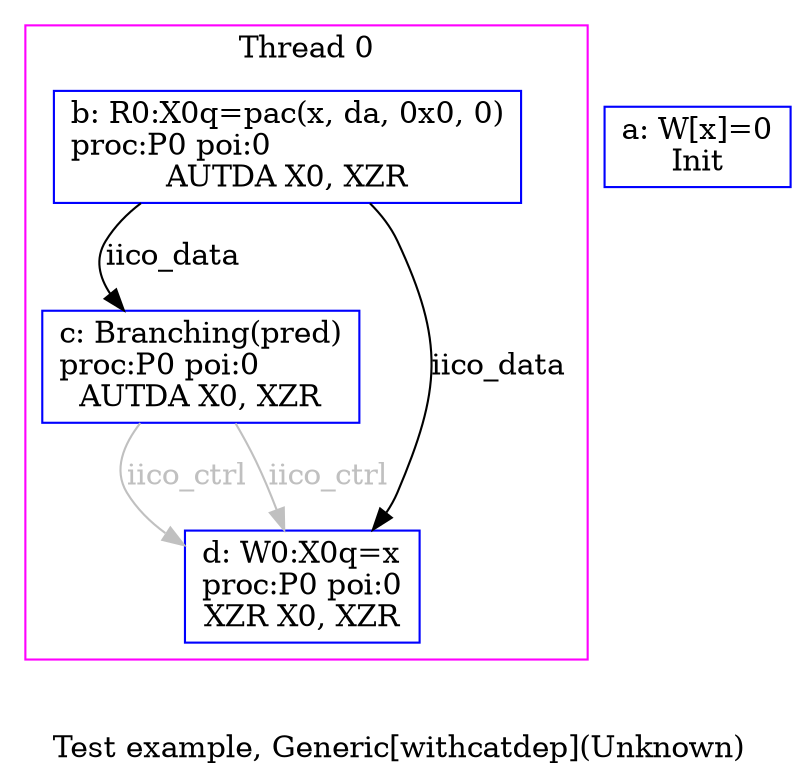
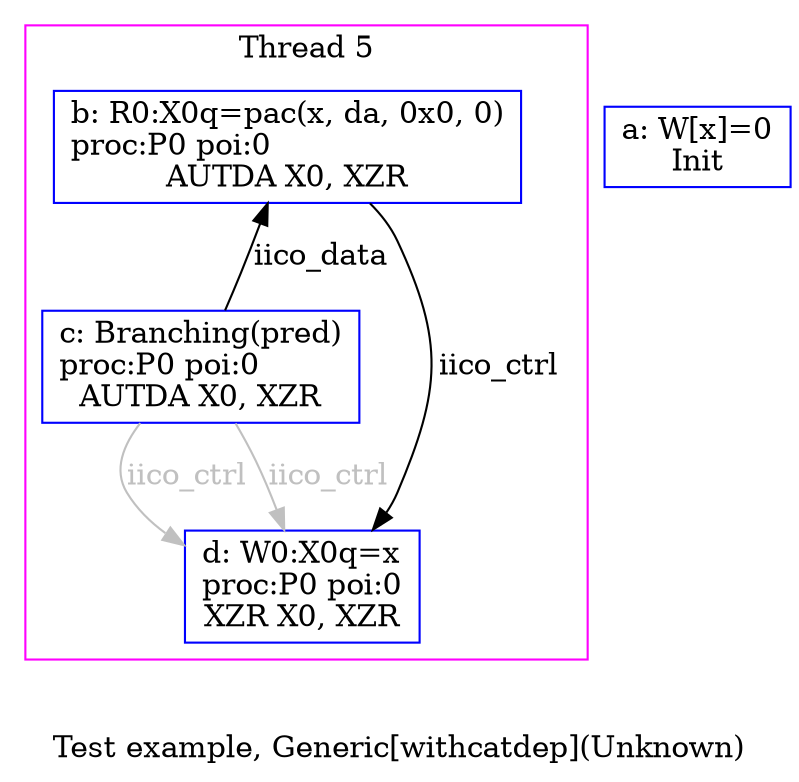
(307, 50) -> (307, 50)
(105, 243) -> (243, 267)
(499, 367) -> (499, 367)
